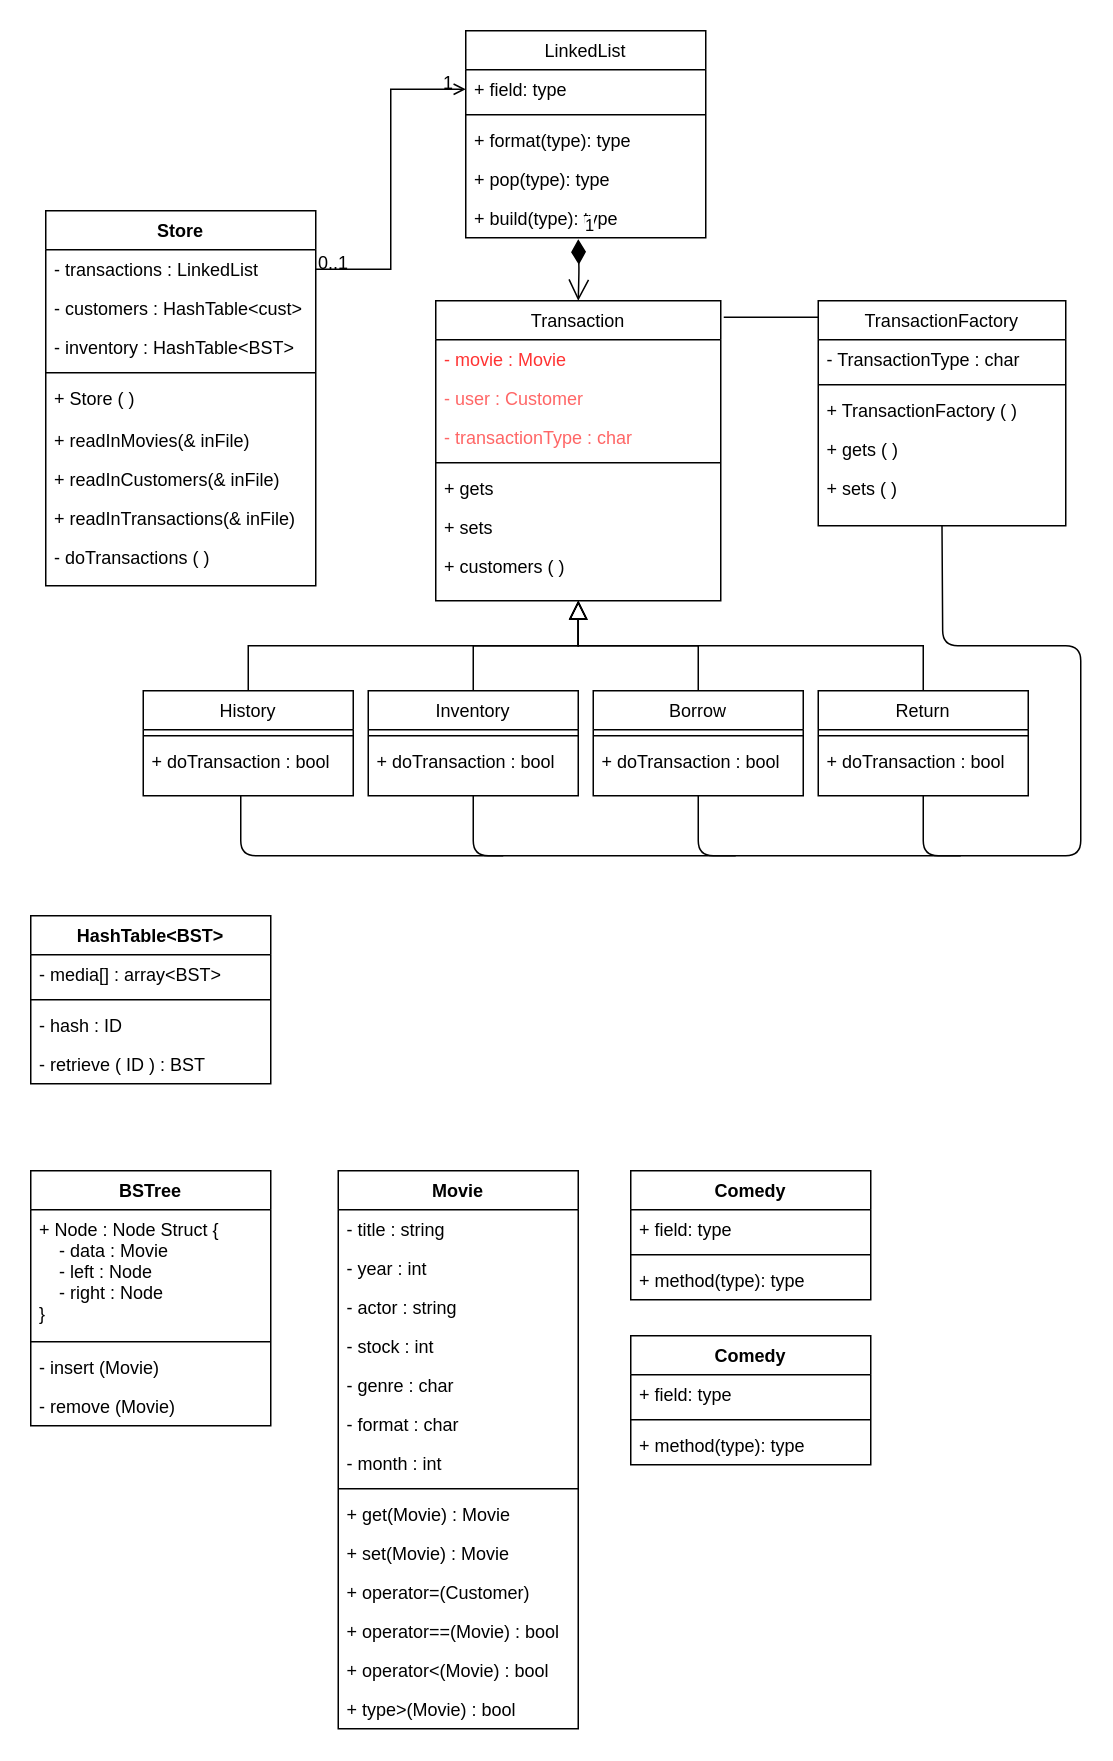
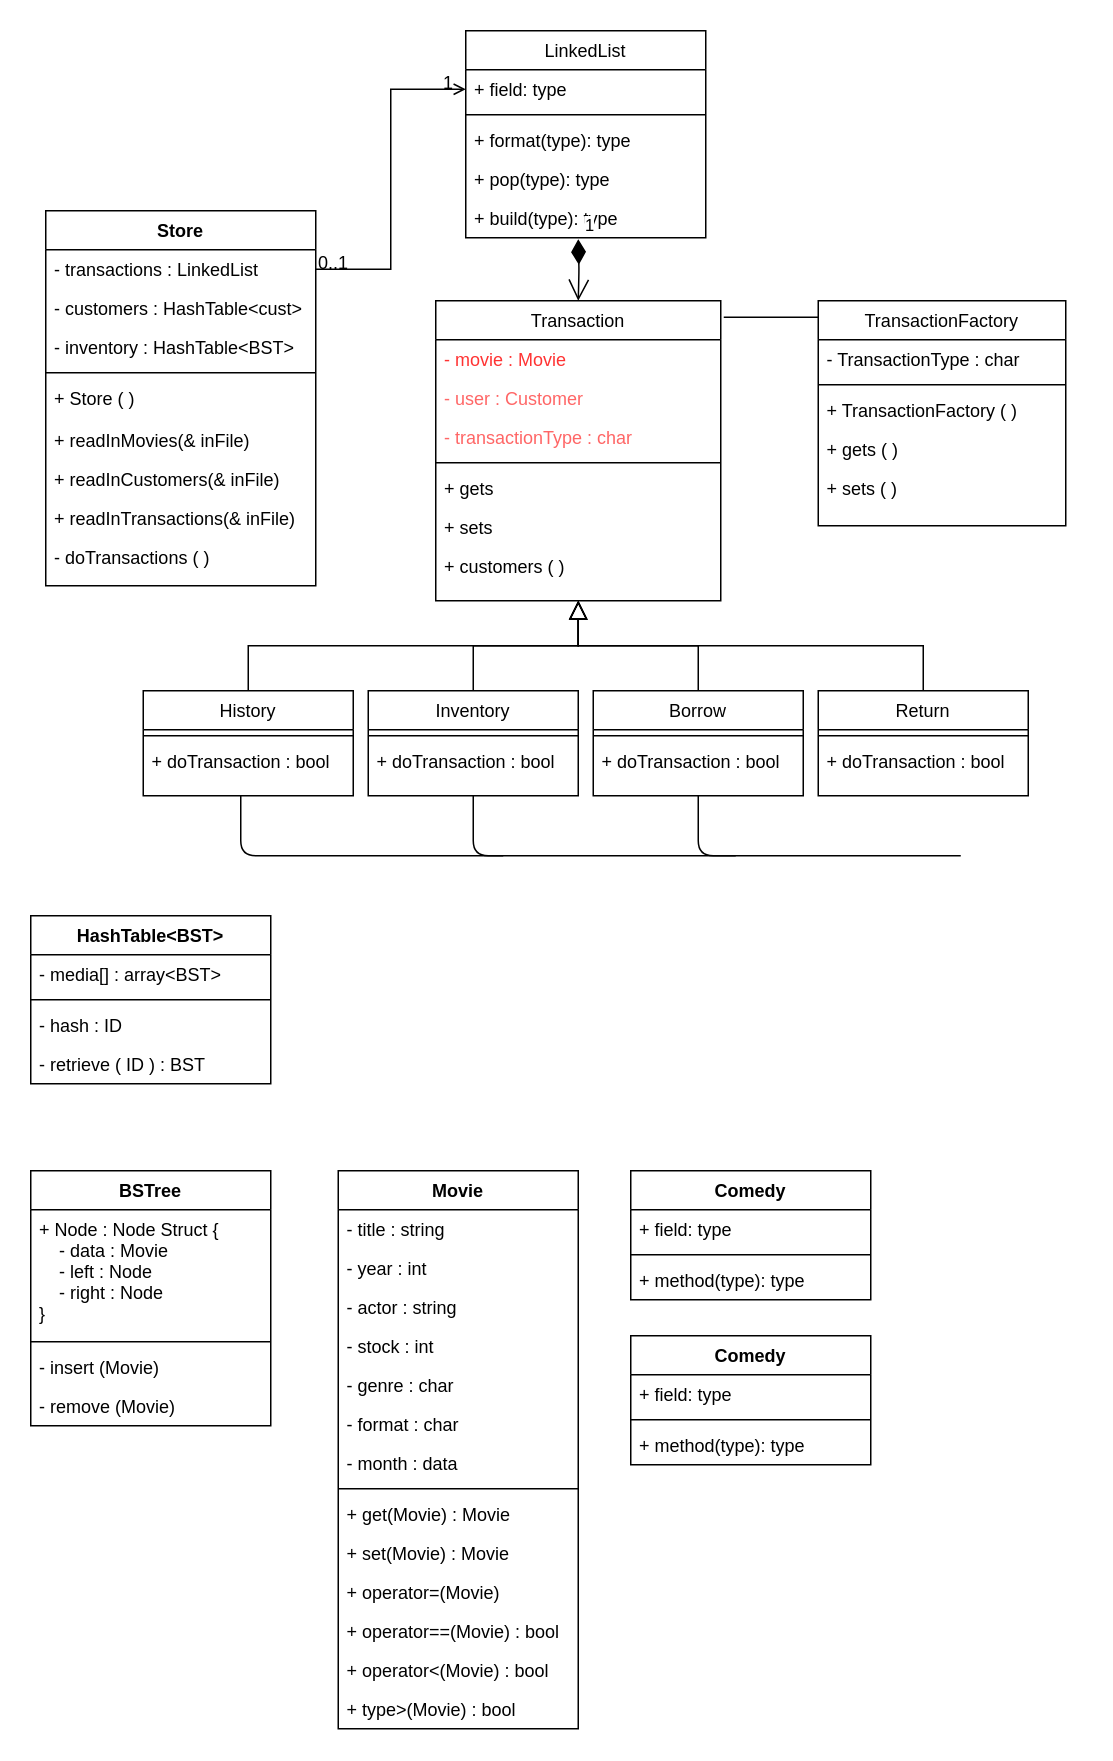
(1081, 688) -> none
(400, 1464) -> (408, 1464)
(450, 1593) -> (433, 1593)
